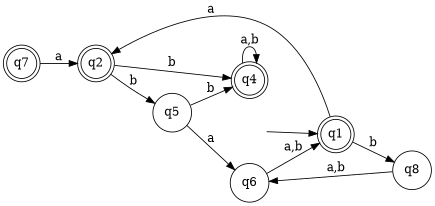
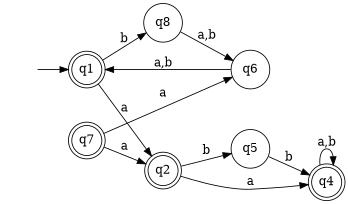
(172, 63) -> (250, 182)
(208, 145) -> (164, 107)
